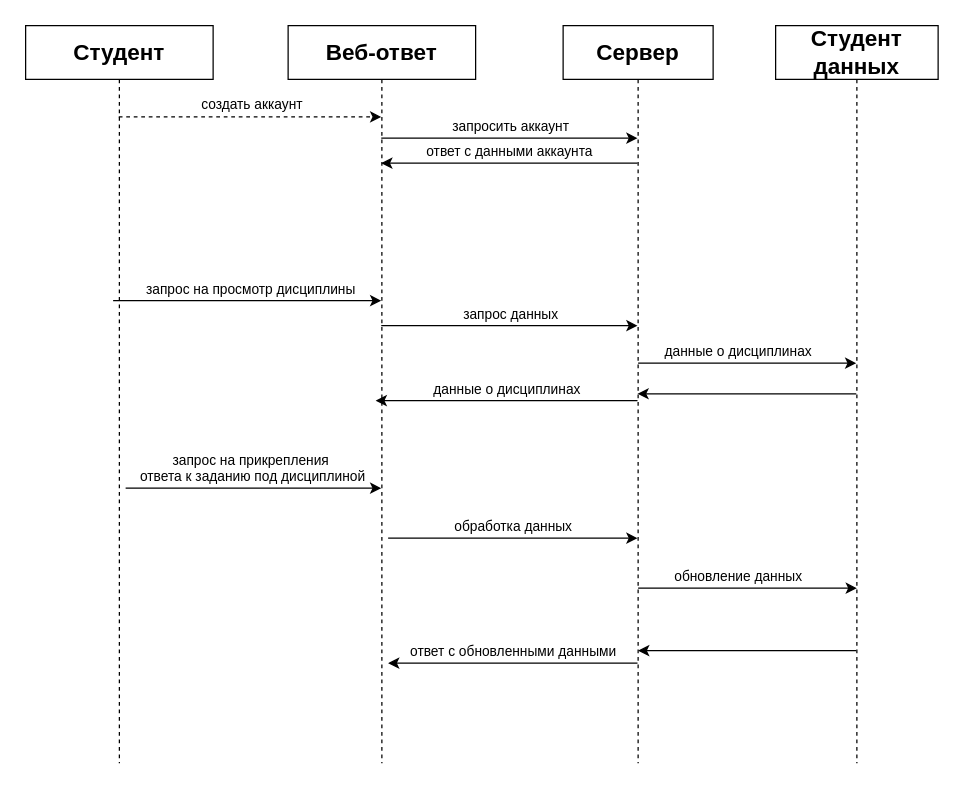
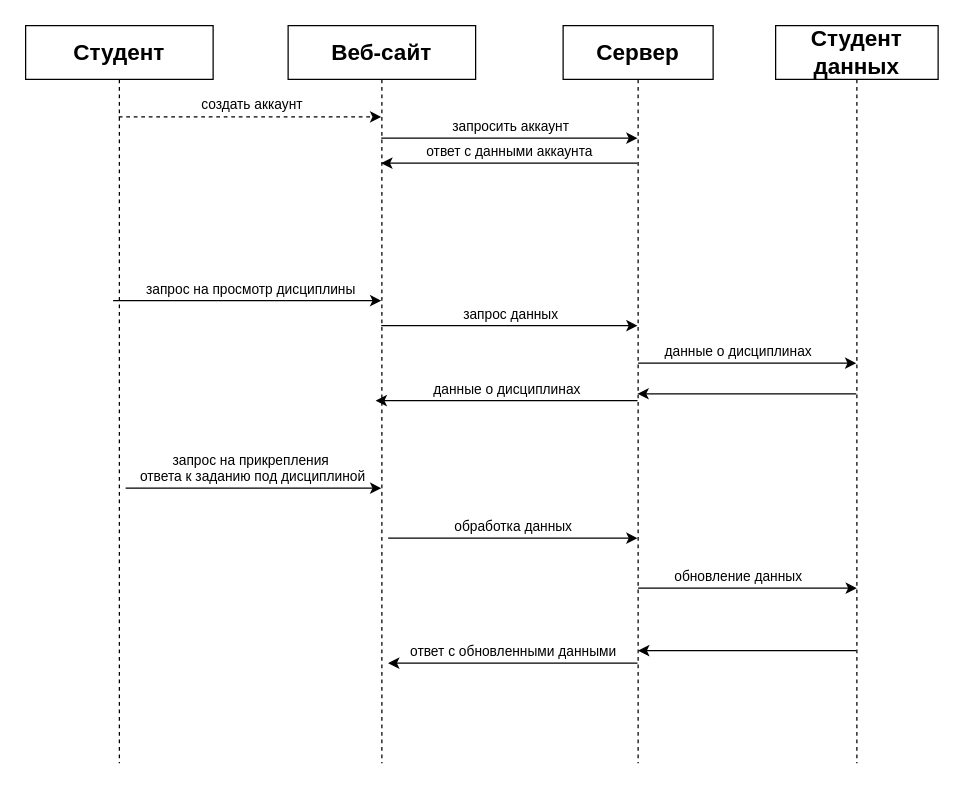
(382, 53) -> (382, 53)
